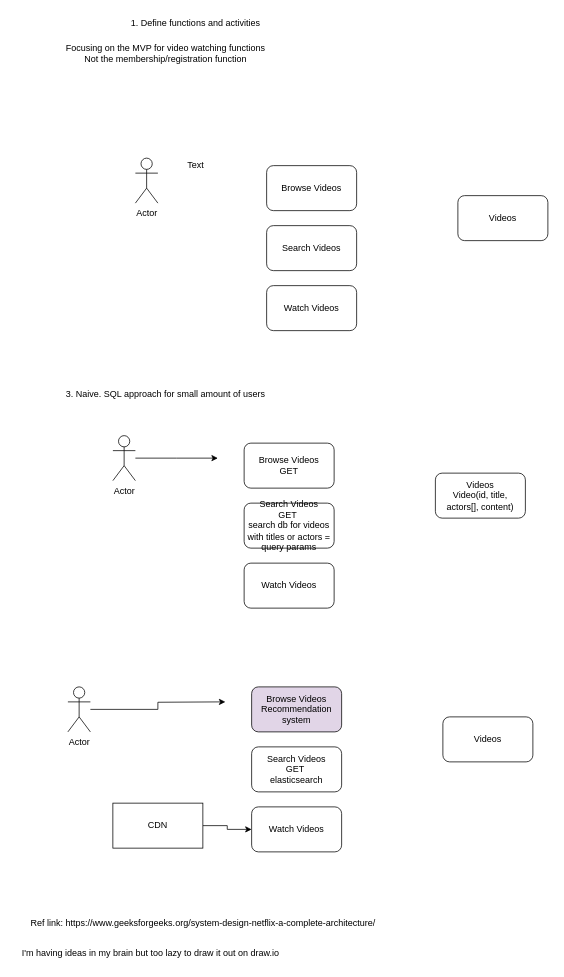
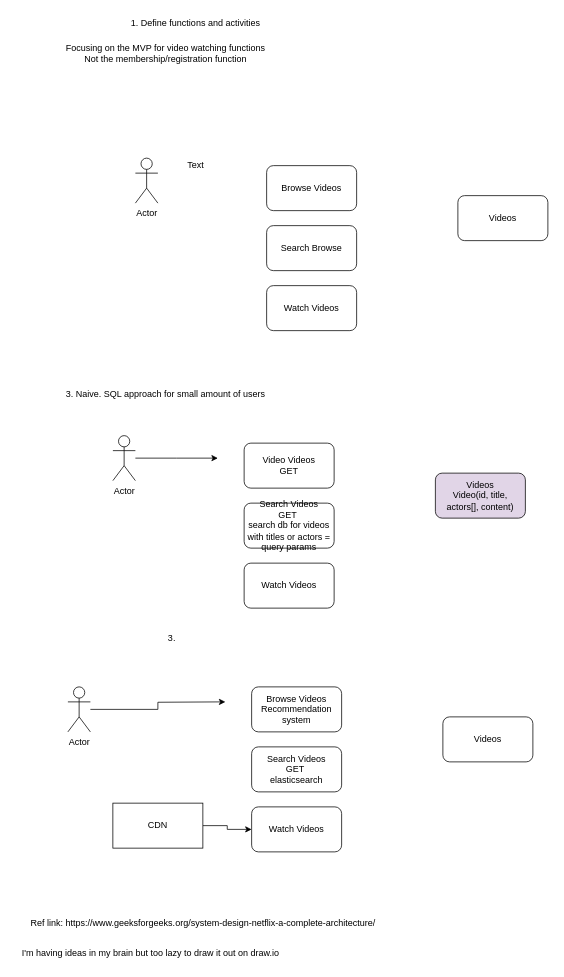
(312, 248) -> (312, 248)
(289, 465) -> (289, 465)
(480, 495) -> (480, 495)
none -> (173, 638)
(297, 709) -> (297, 709)
